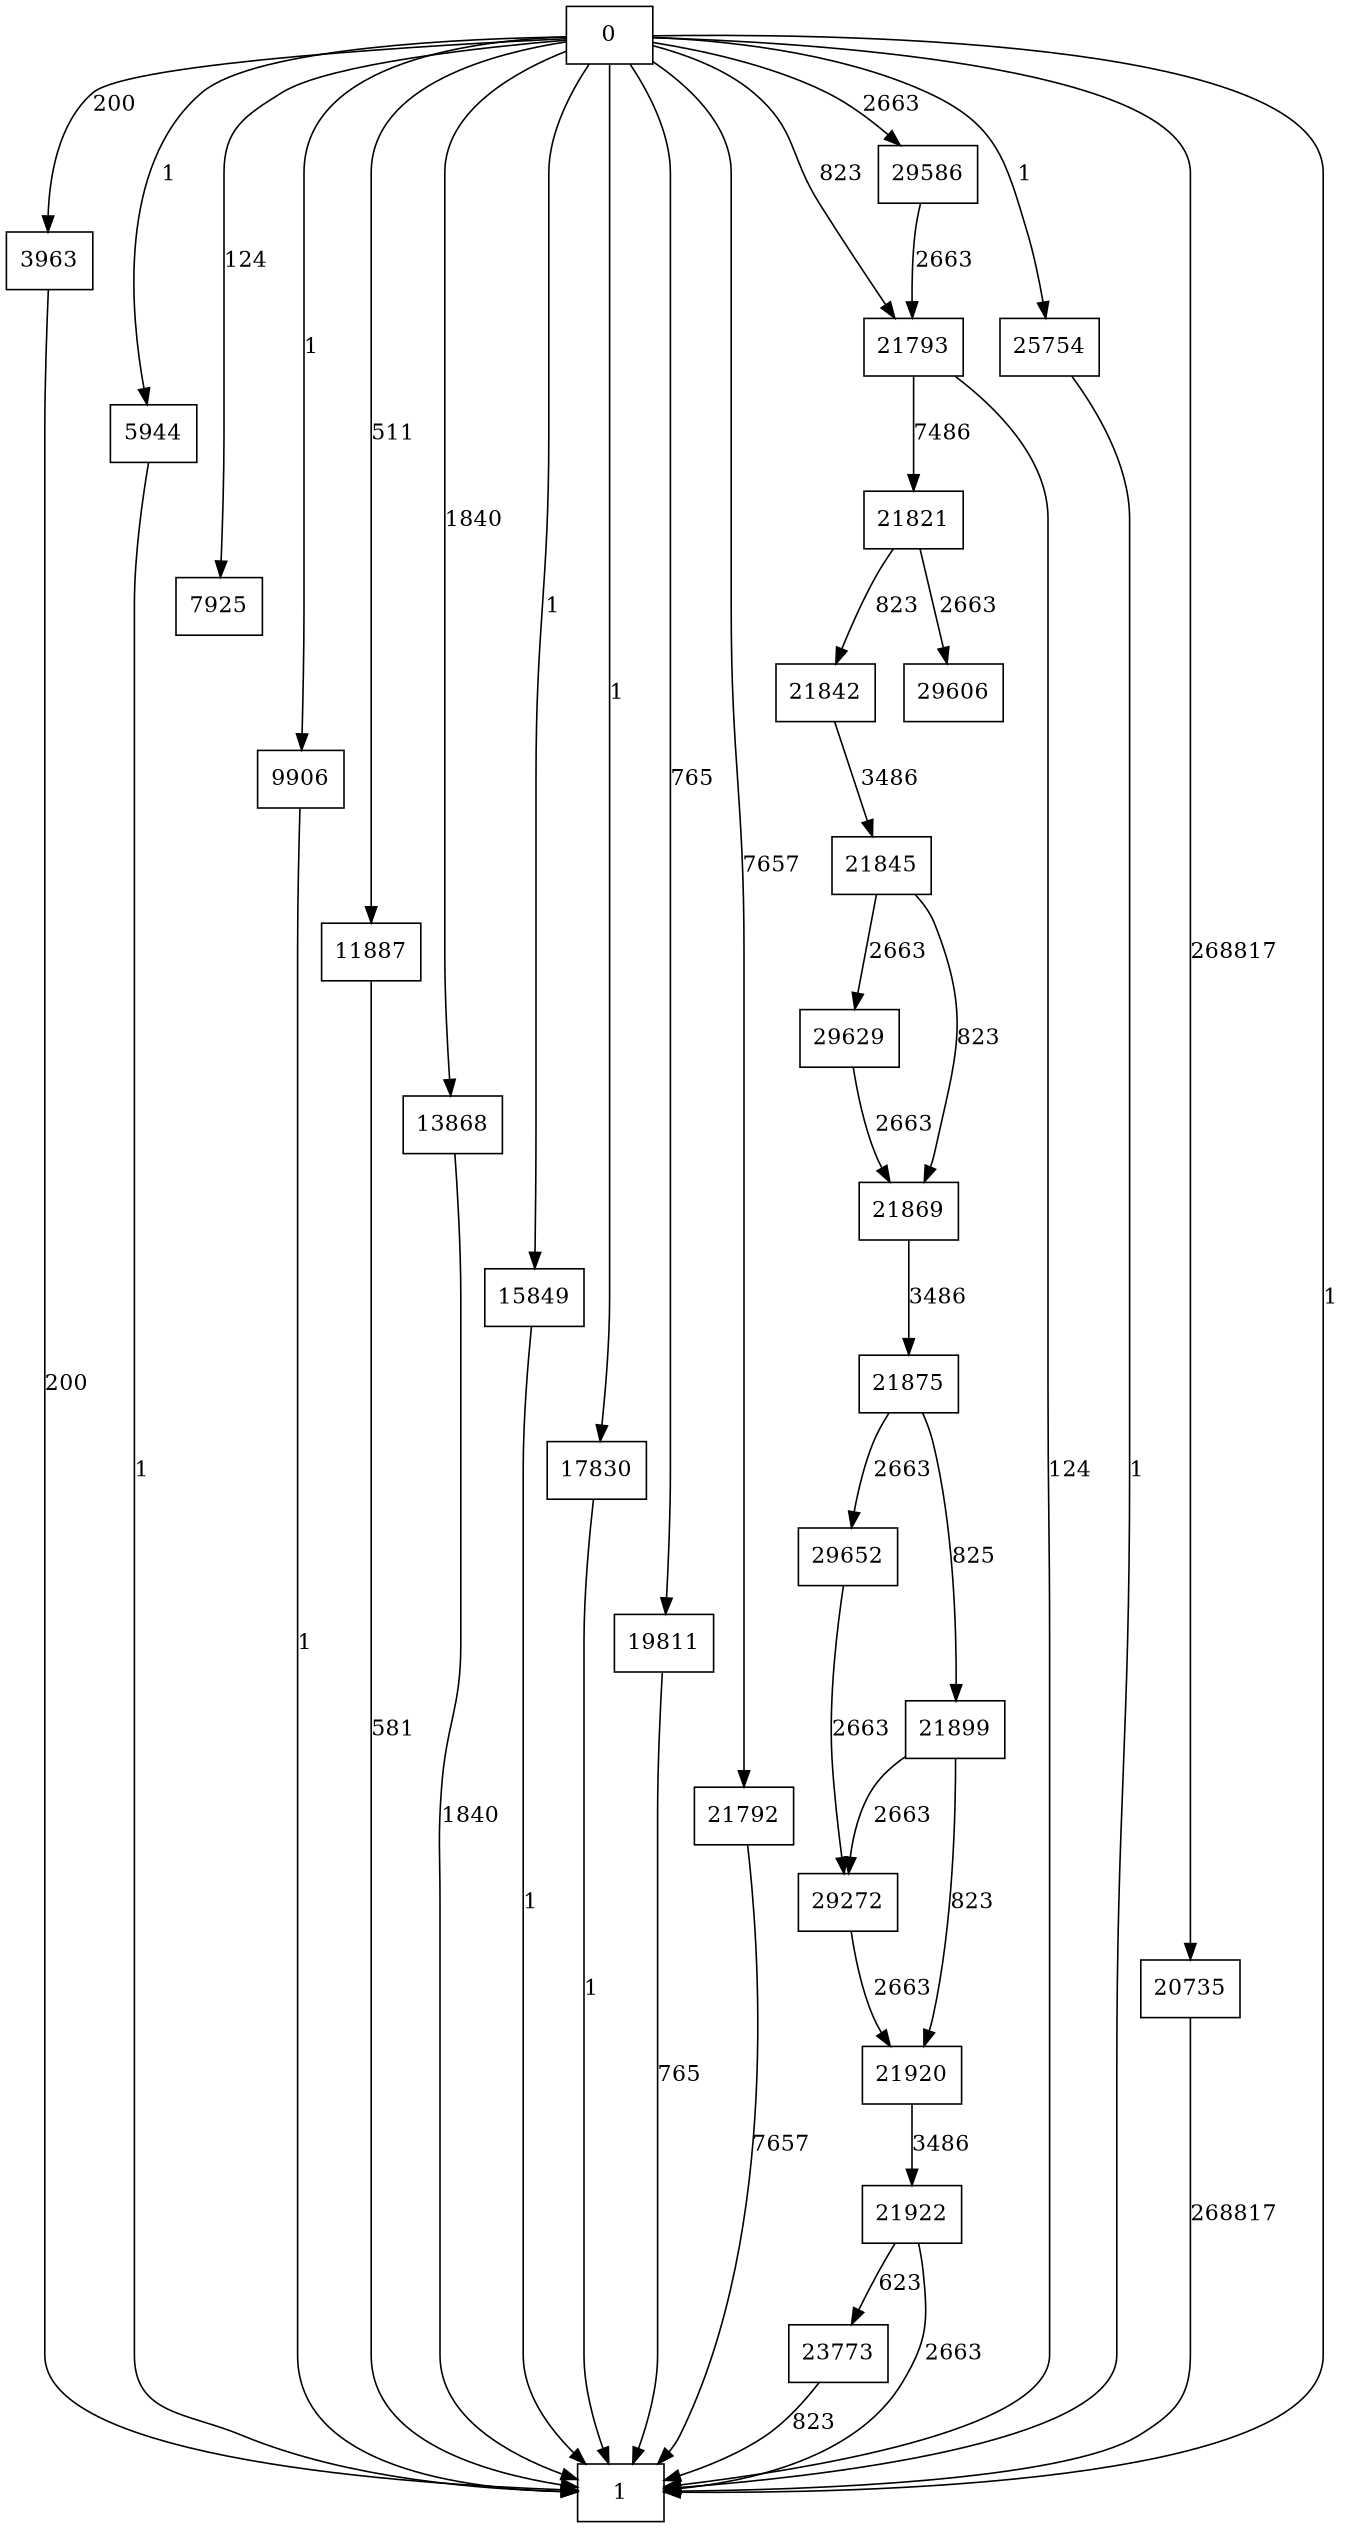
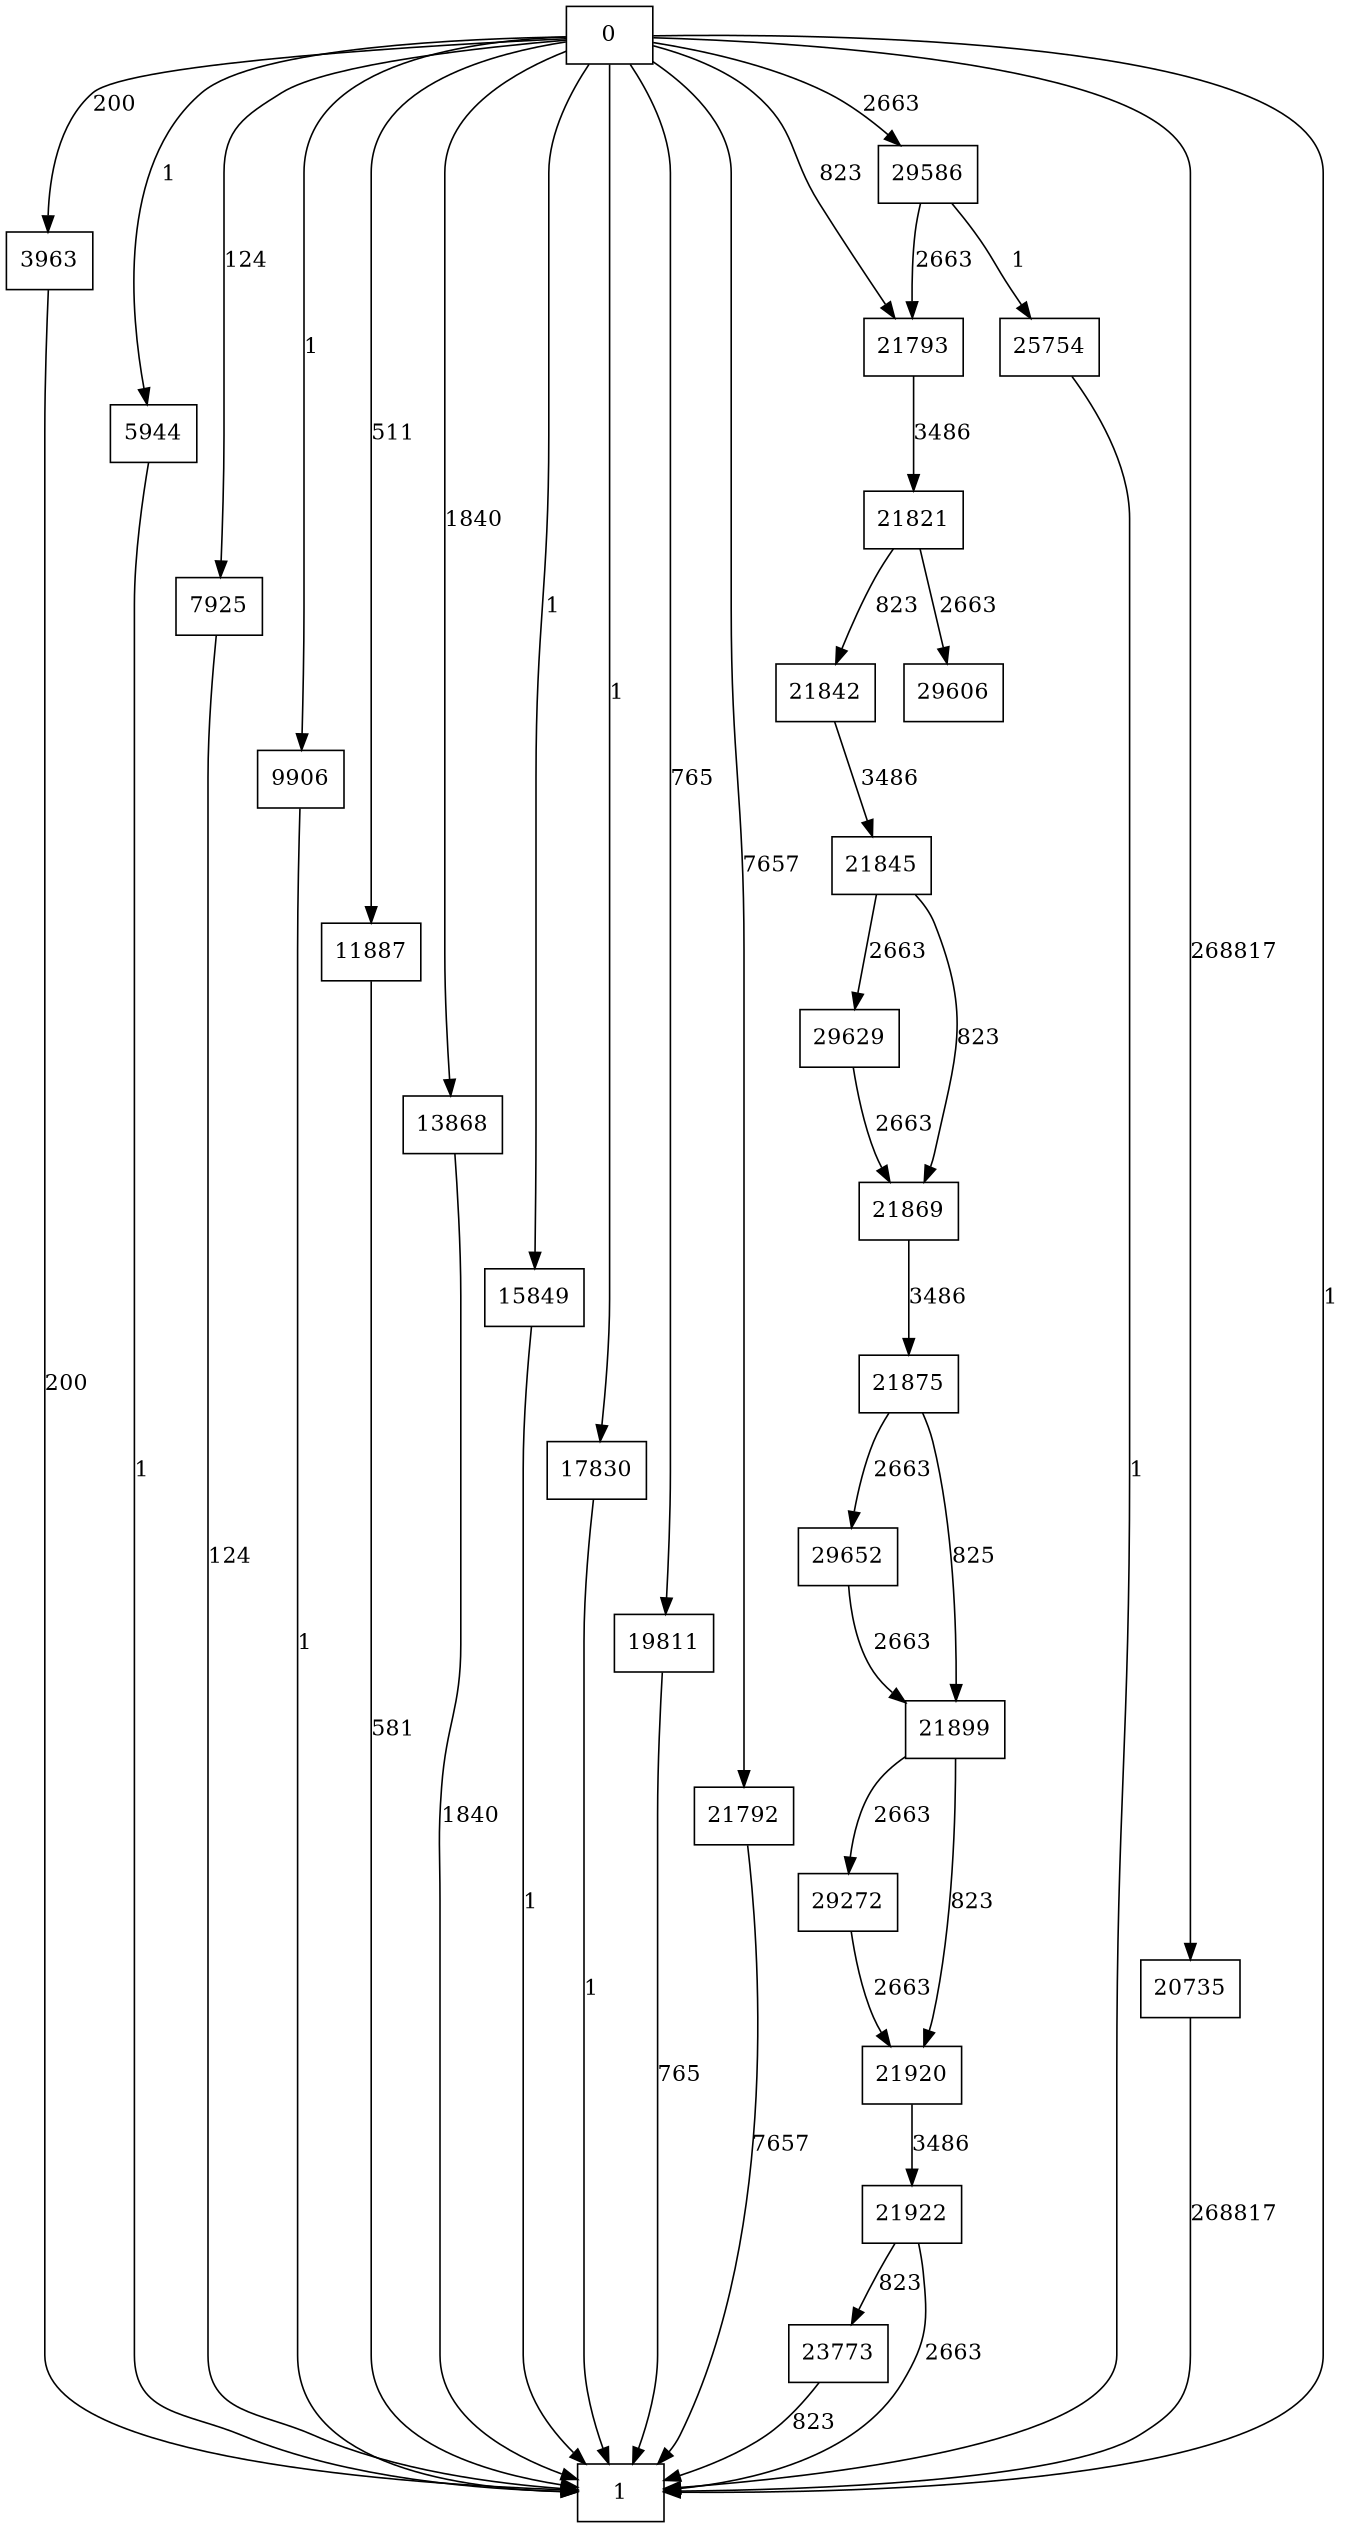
(913, 87) -> (989, 253)
(943, 434) -> (943, 434)
(1049, 1552) -> (208, 1694)
(831, 1722) -> (860, 1644)
(901, 2284) -> (901, 2284)
